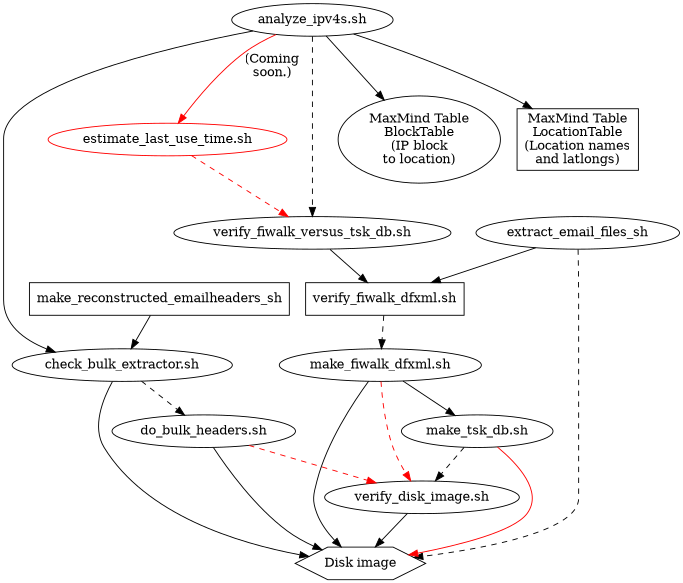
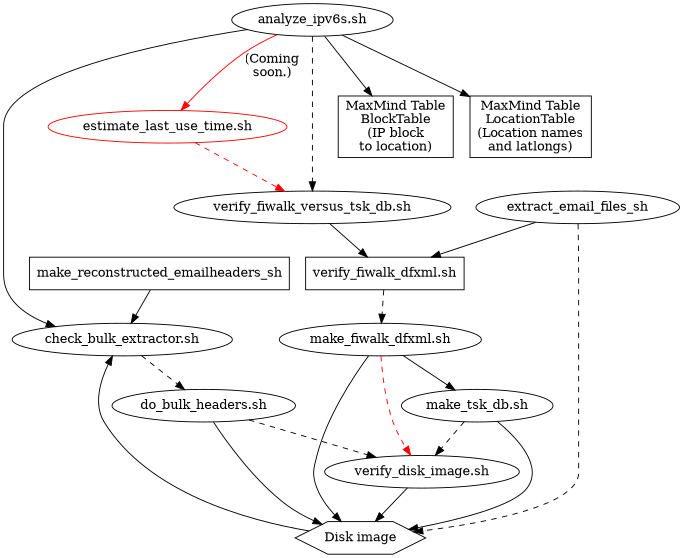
(312, 20) -> (312, 20)
(419, 140) -> (396, 127)
(308, 463) -> (308, 437)
(161, 503) -> (168, 483)
(512, 525) -> (512, 500)
